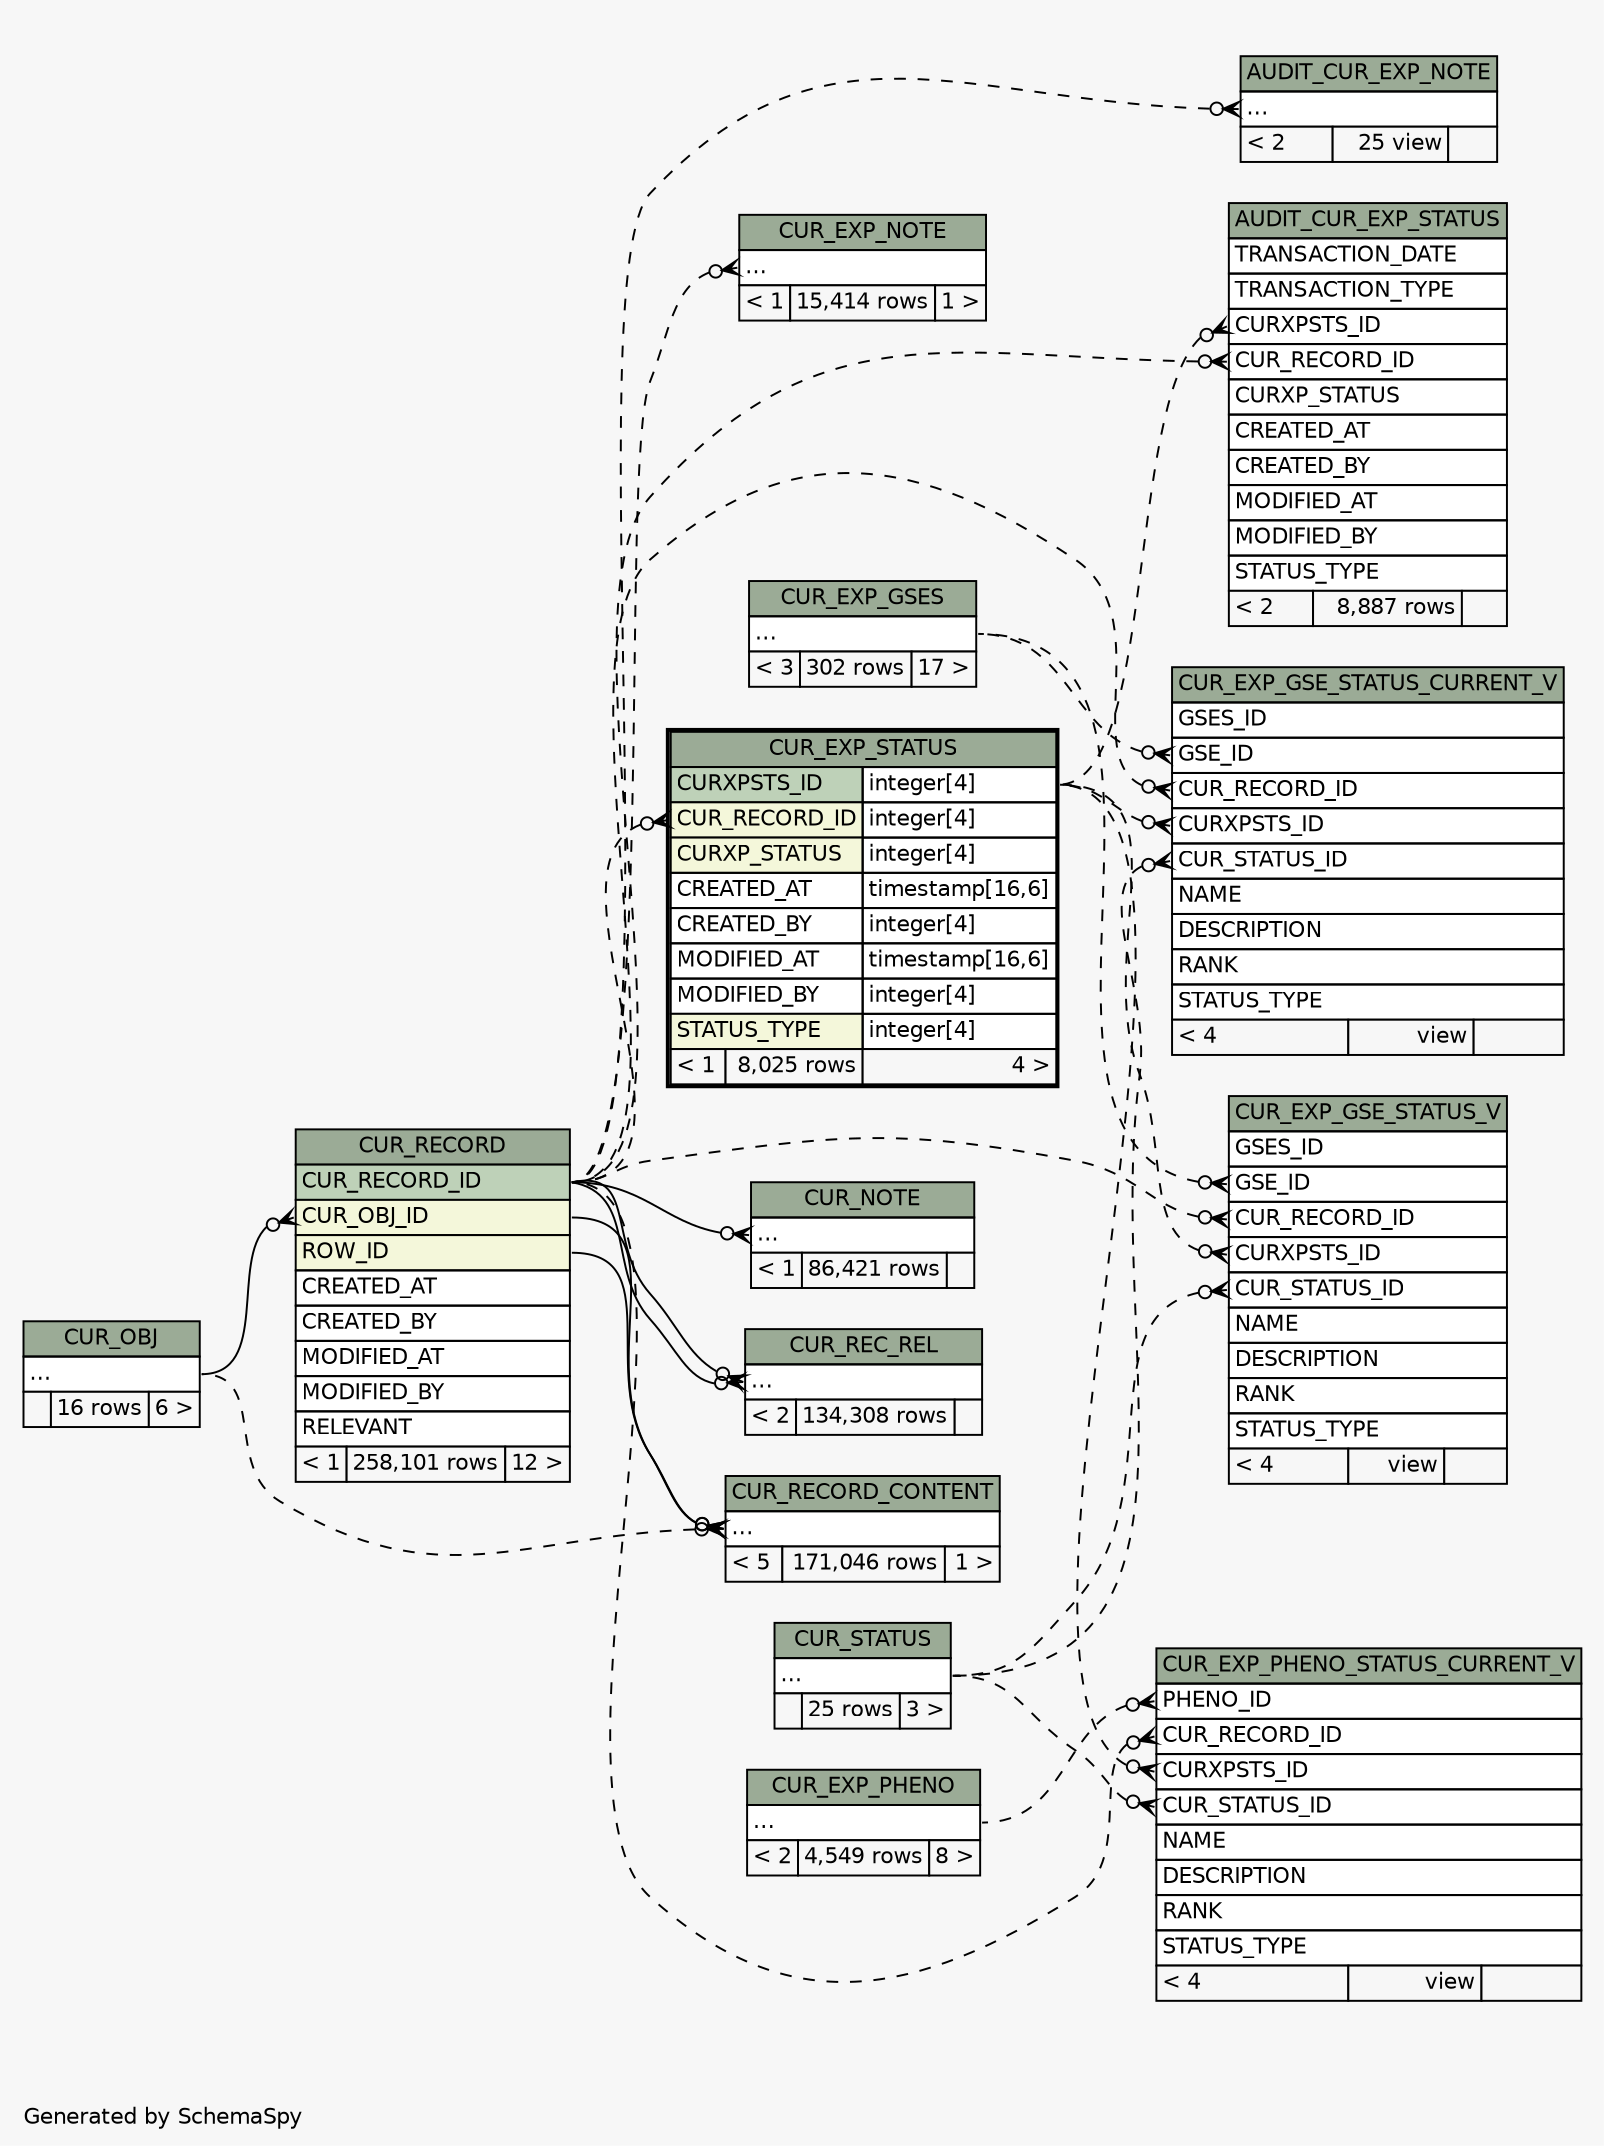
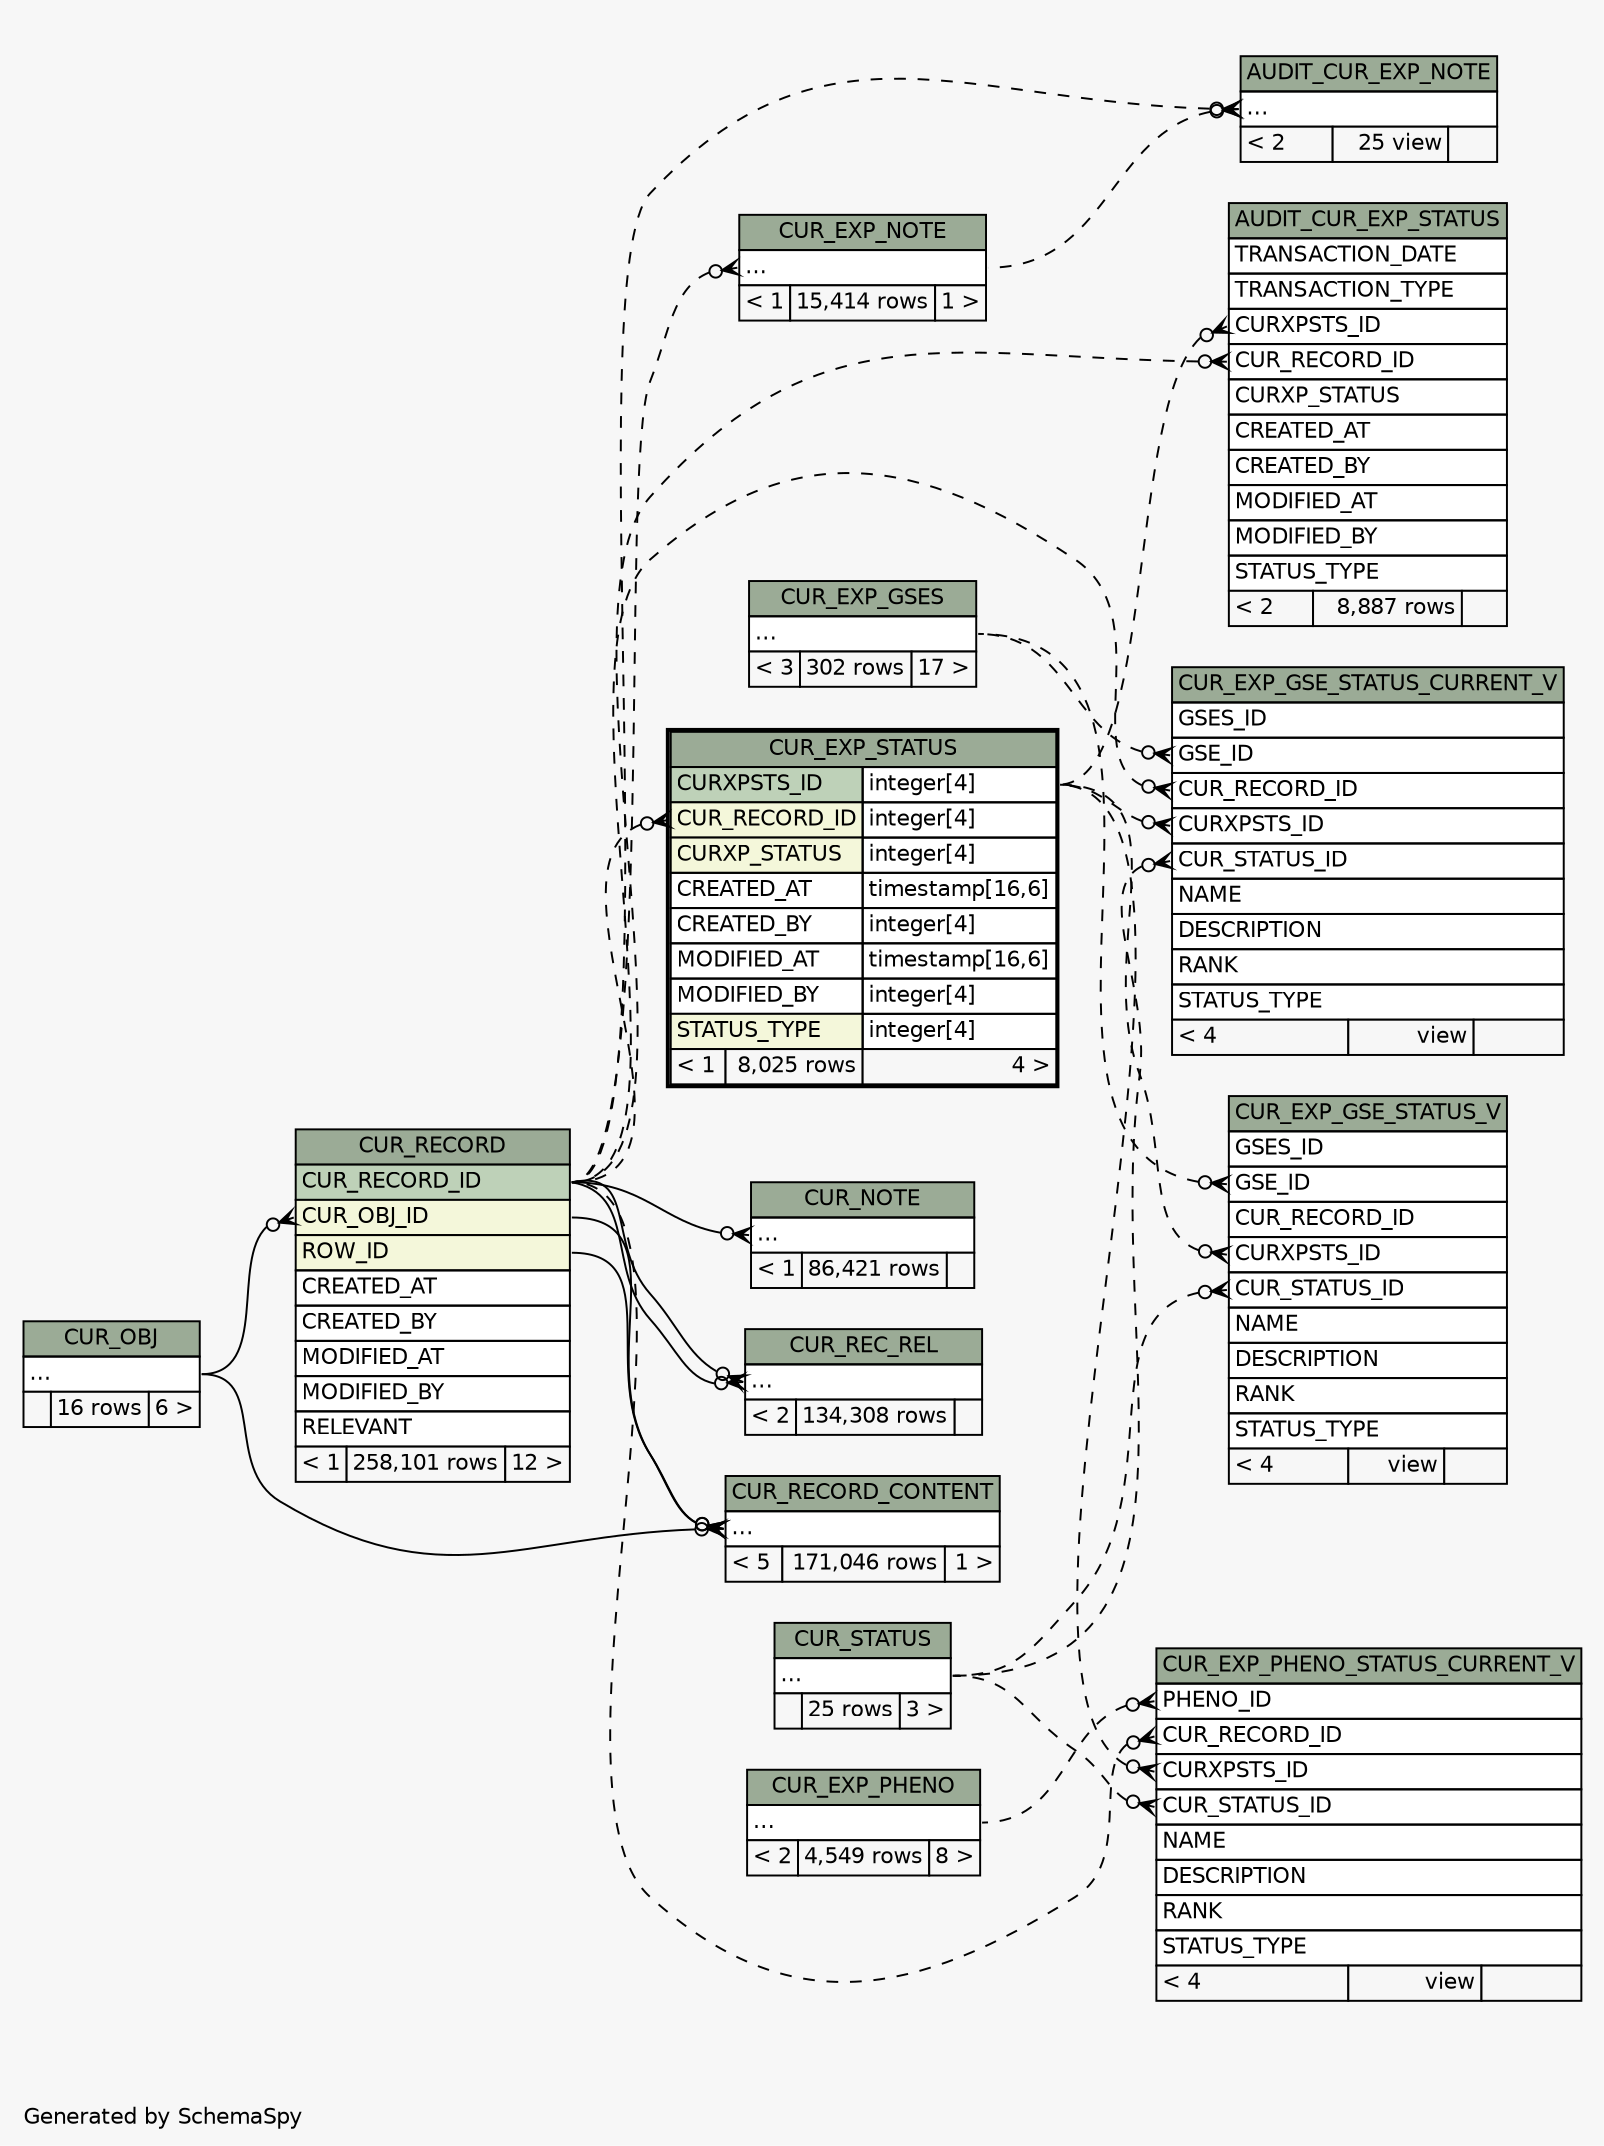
none -> (1105, 200)
(890, 1139) -> none
(403, 1550) -> (403, 1550)
